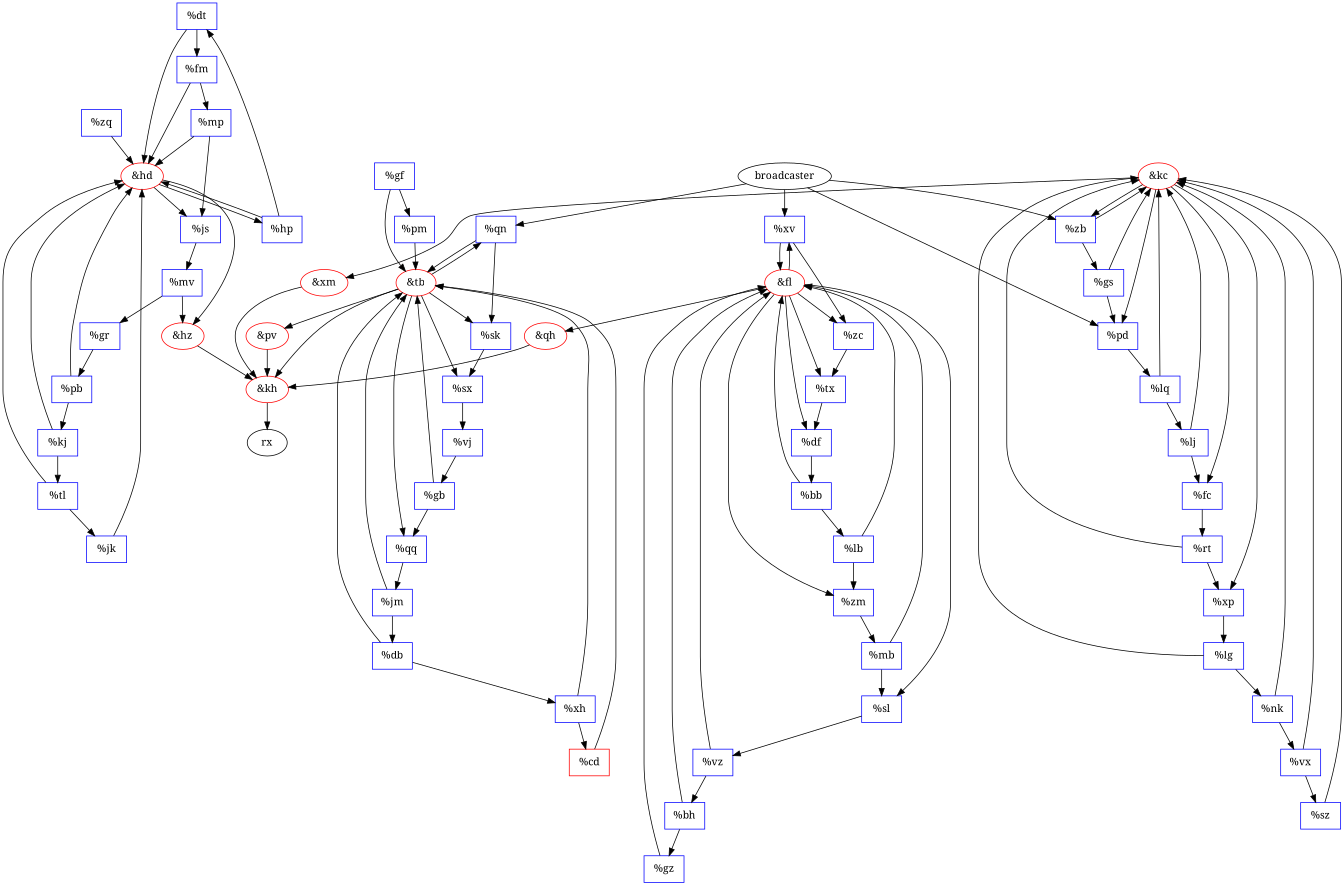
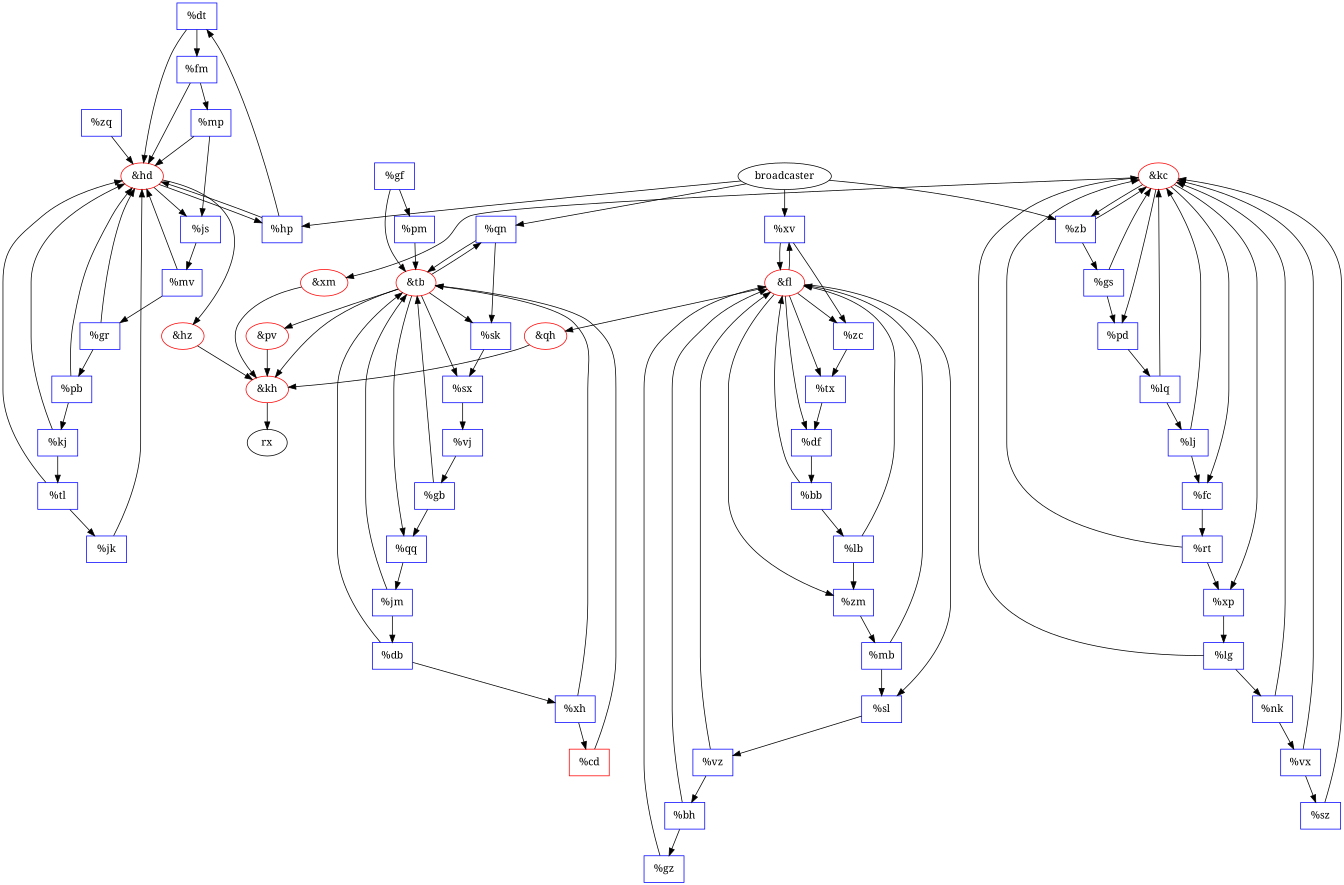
(949, 255) -> (525, 202)
none -> (110, 258)
(182, 306) -> (163, 233)
